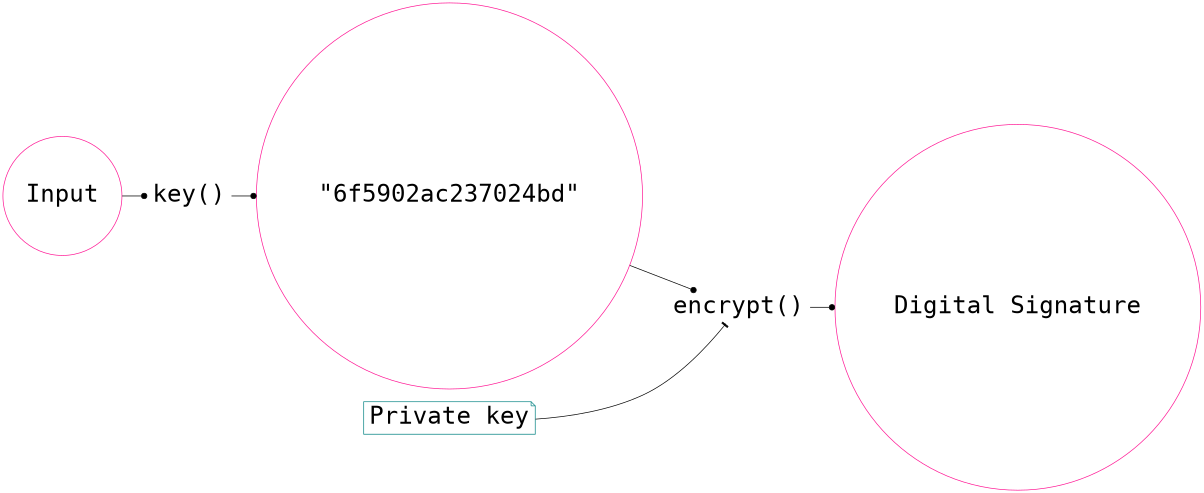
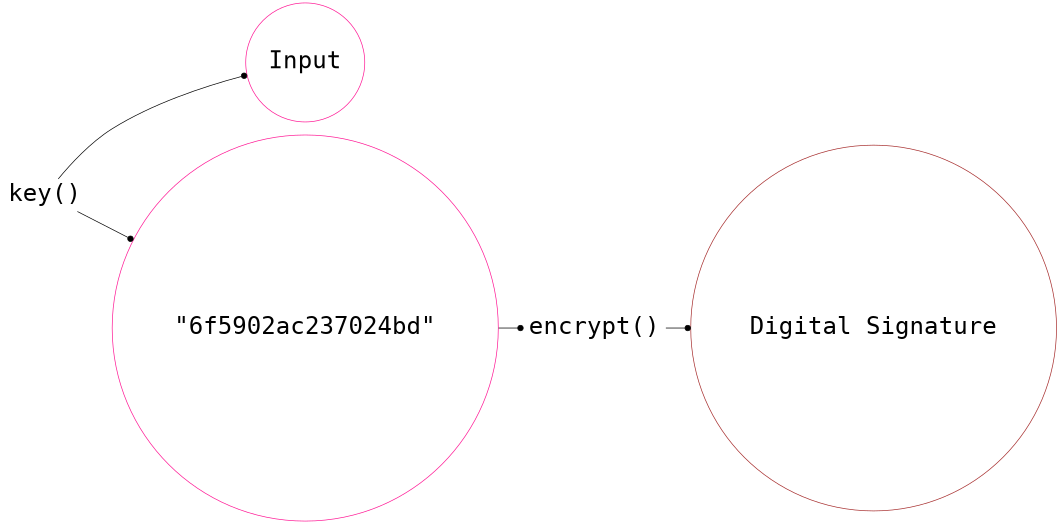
(132, 196) -> (141, 113)
(1018, 307) -> (874, 328)
(449, 418) -> none
